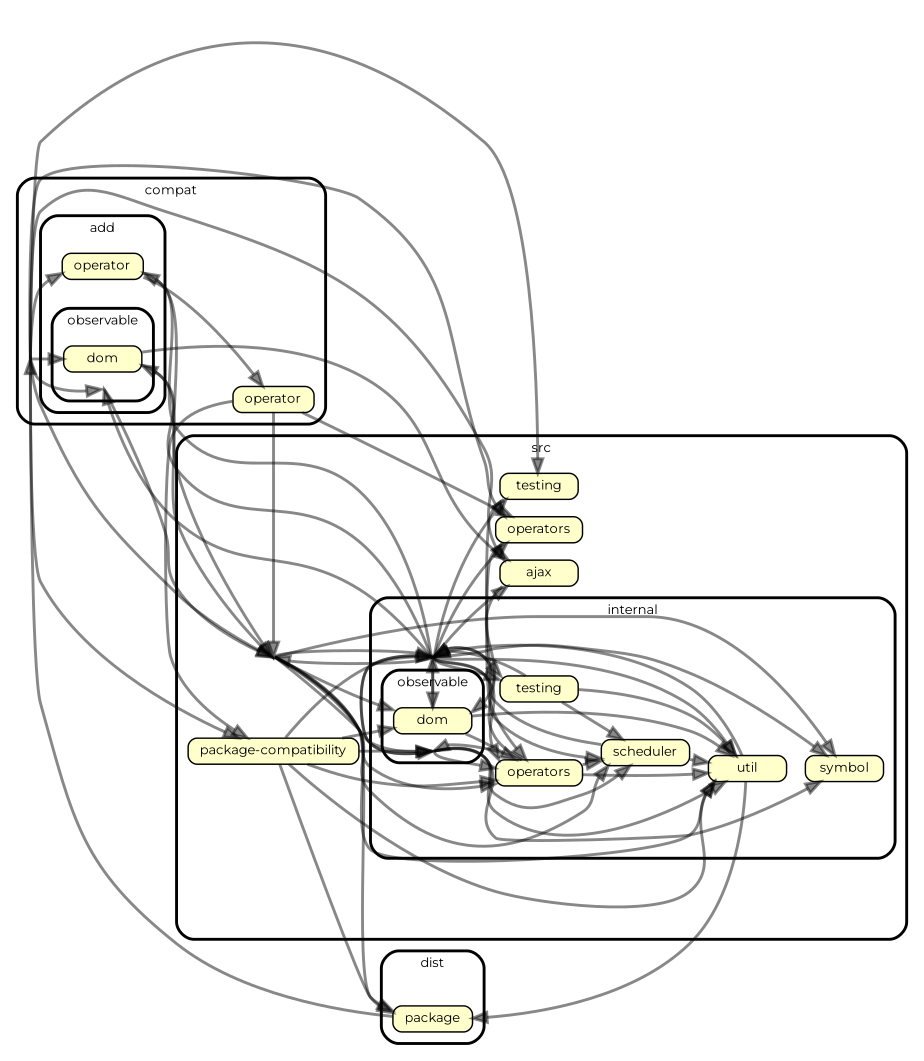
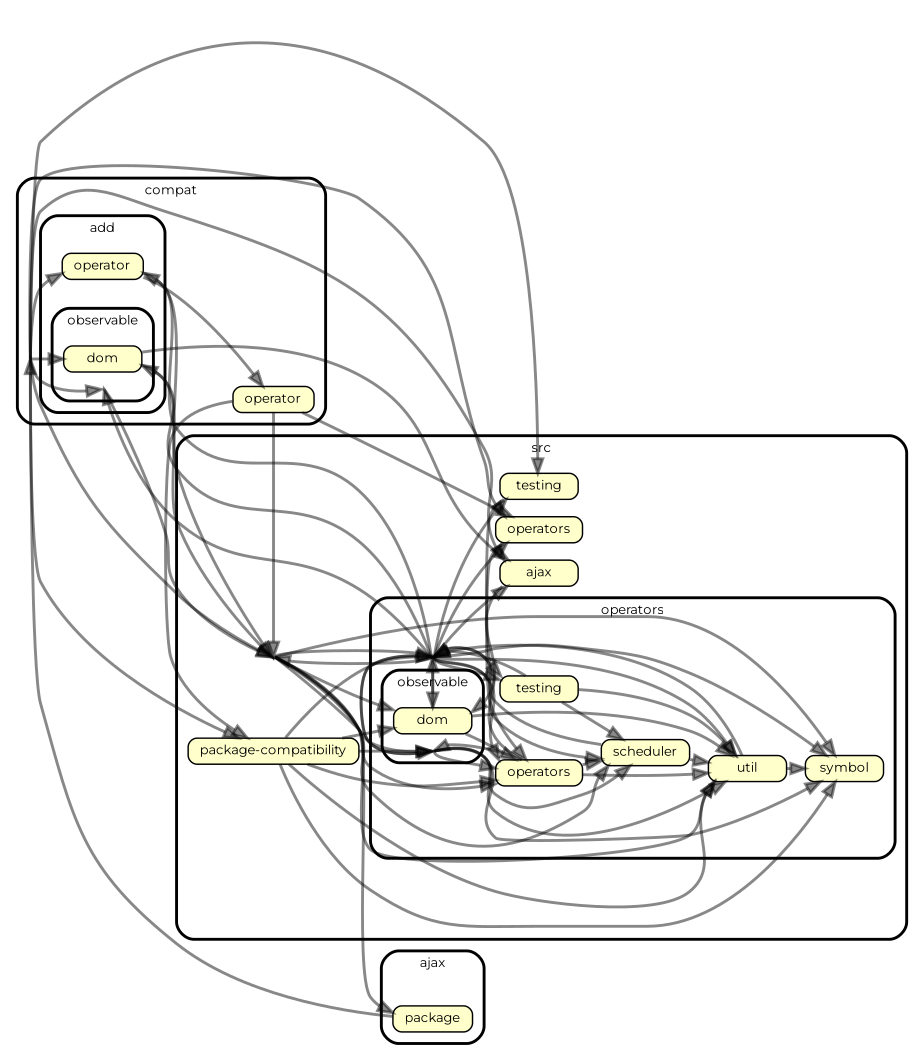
(633, 611) -> (633, 611)
(325, 887) -> (542, 926)
(673, 958) -> (789, 769)
(433, 964) -> (433, 964)
